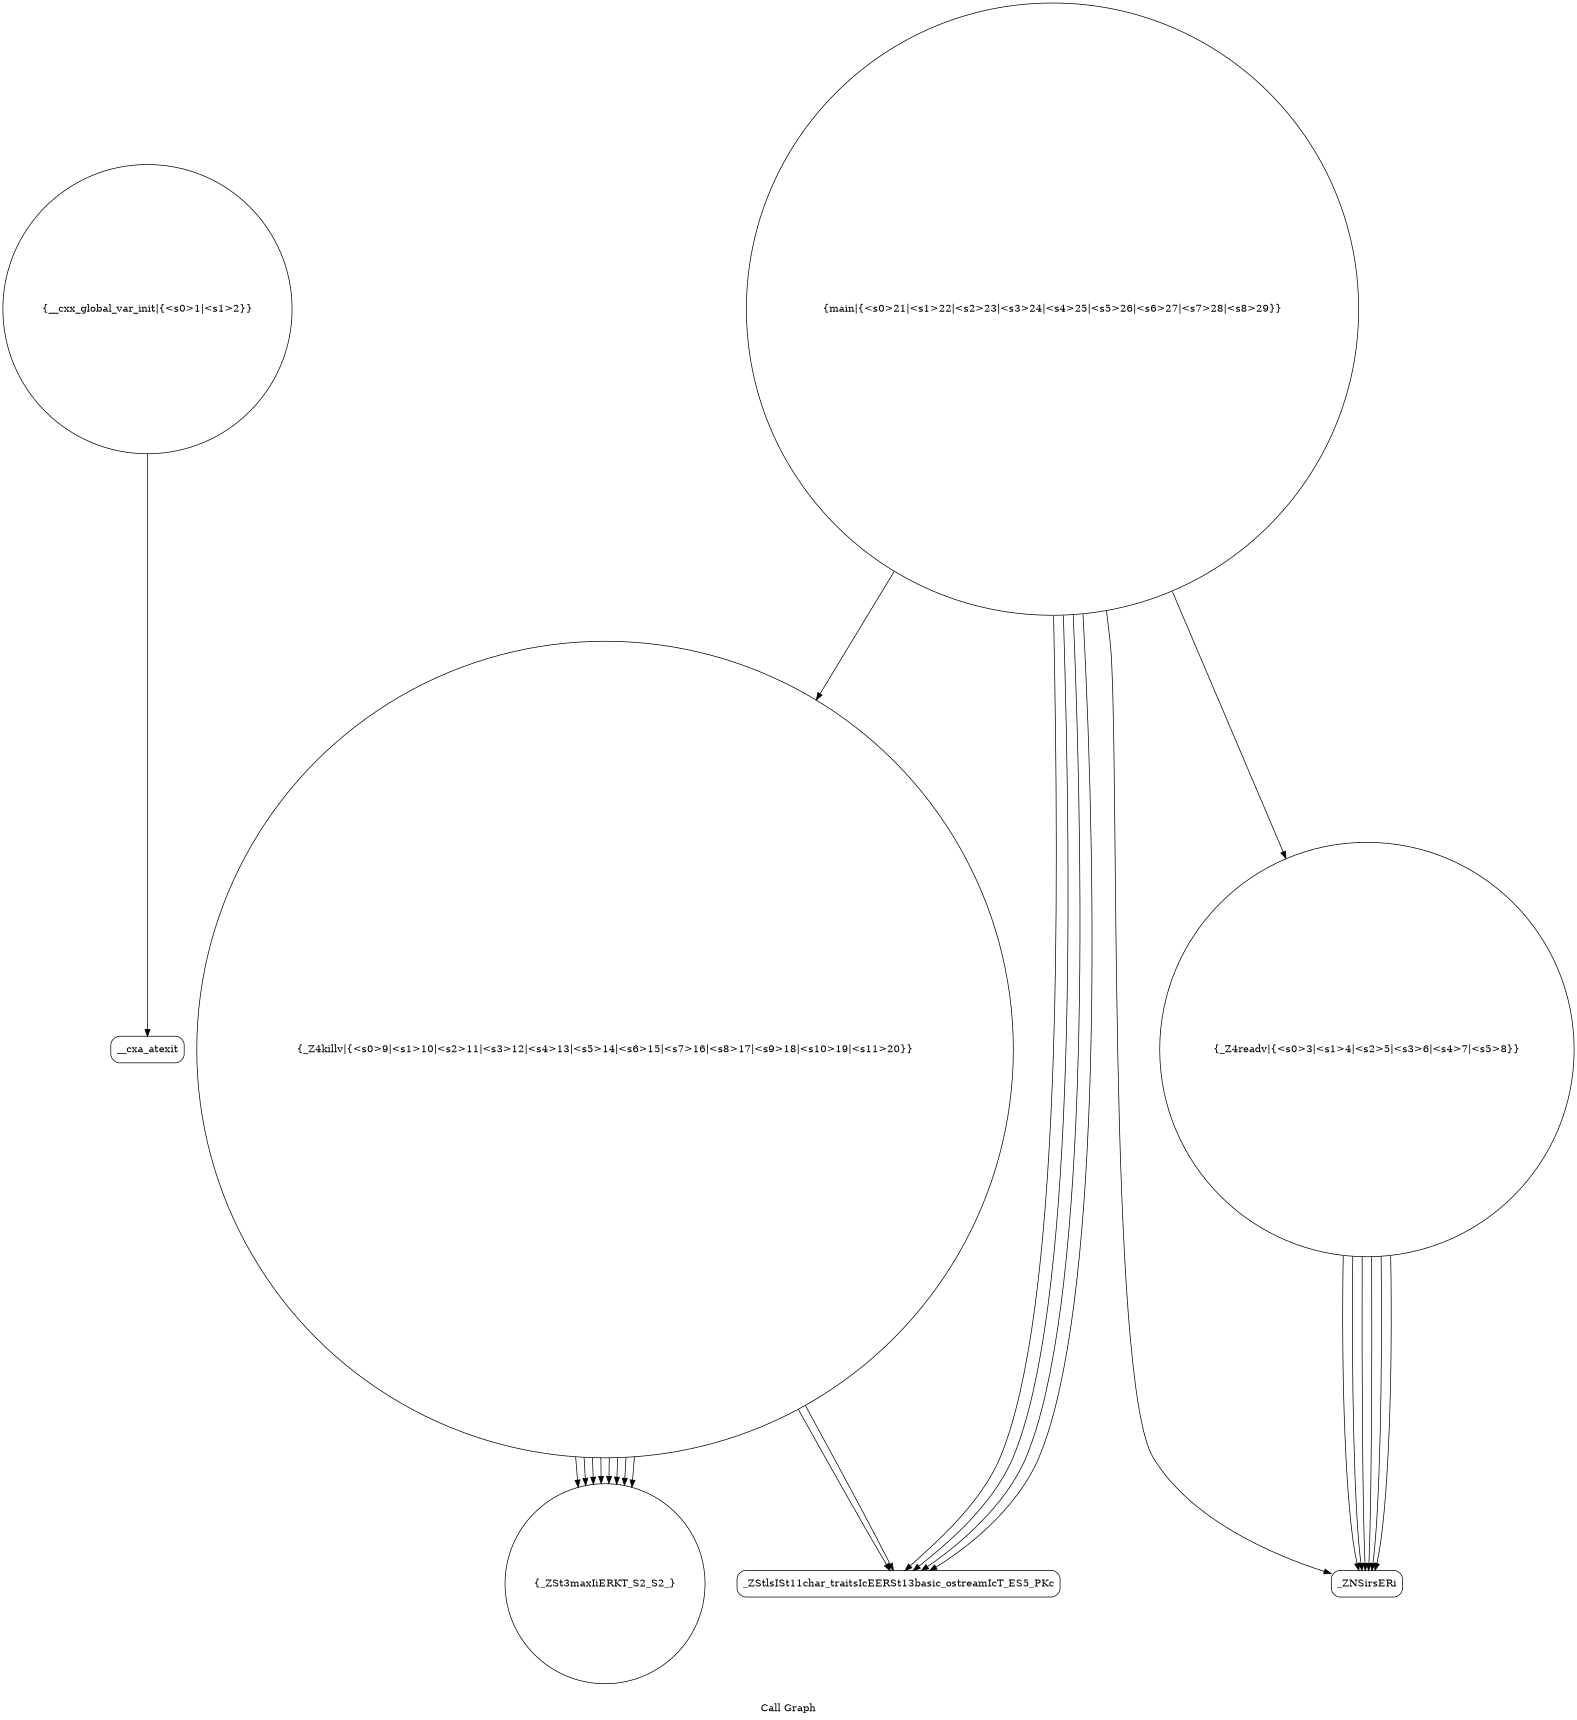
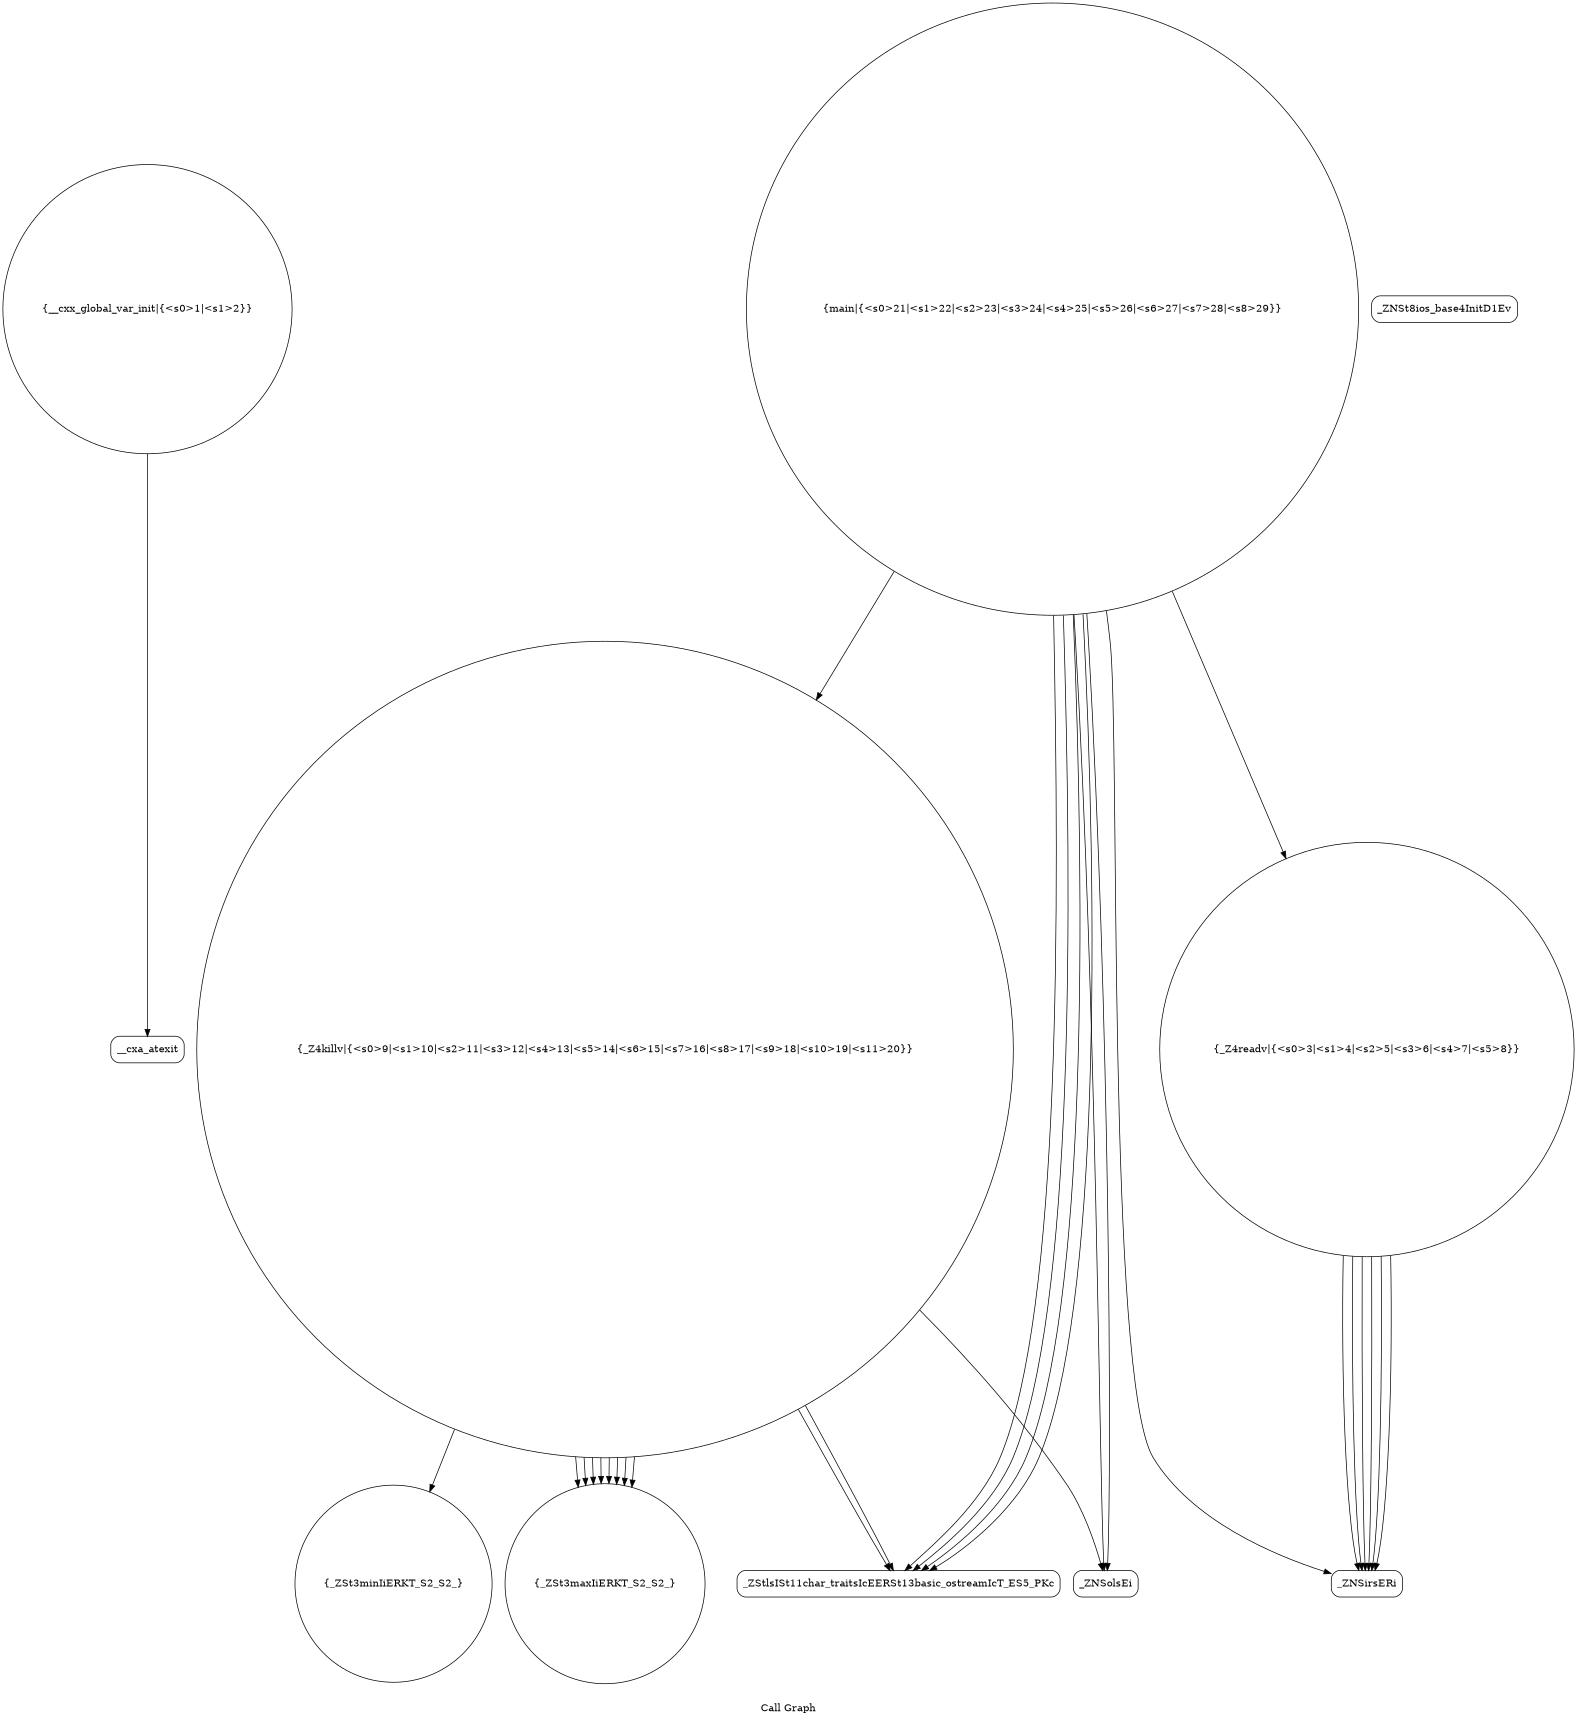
none -> (1445, 309)
none -> (394, 1584)
none -> (1106, 1584)
